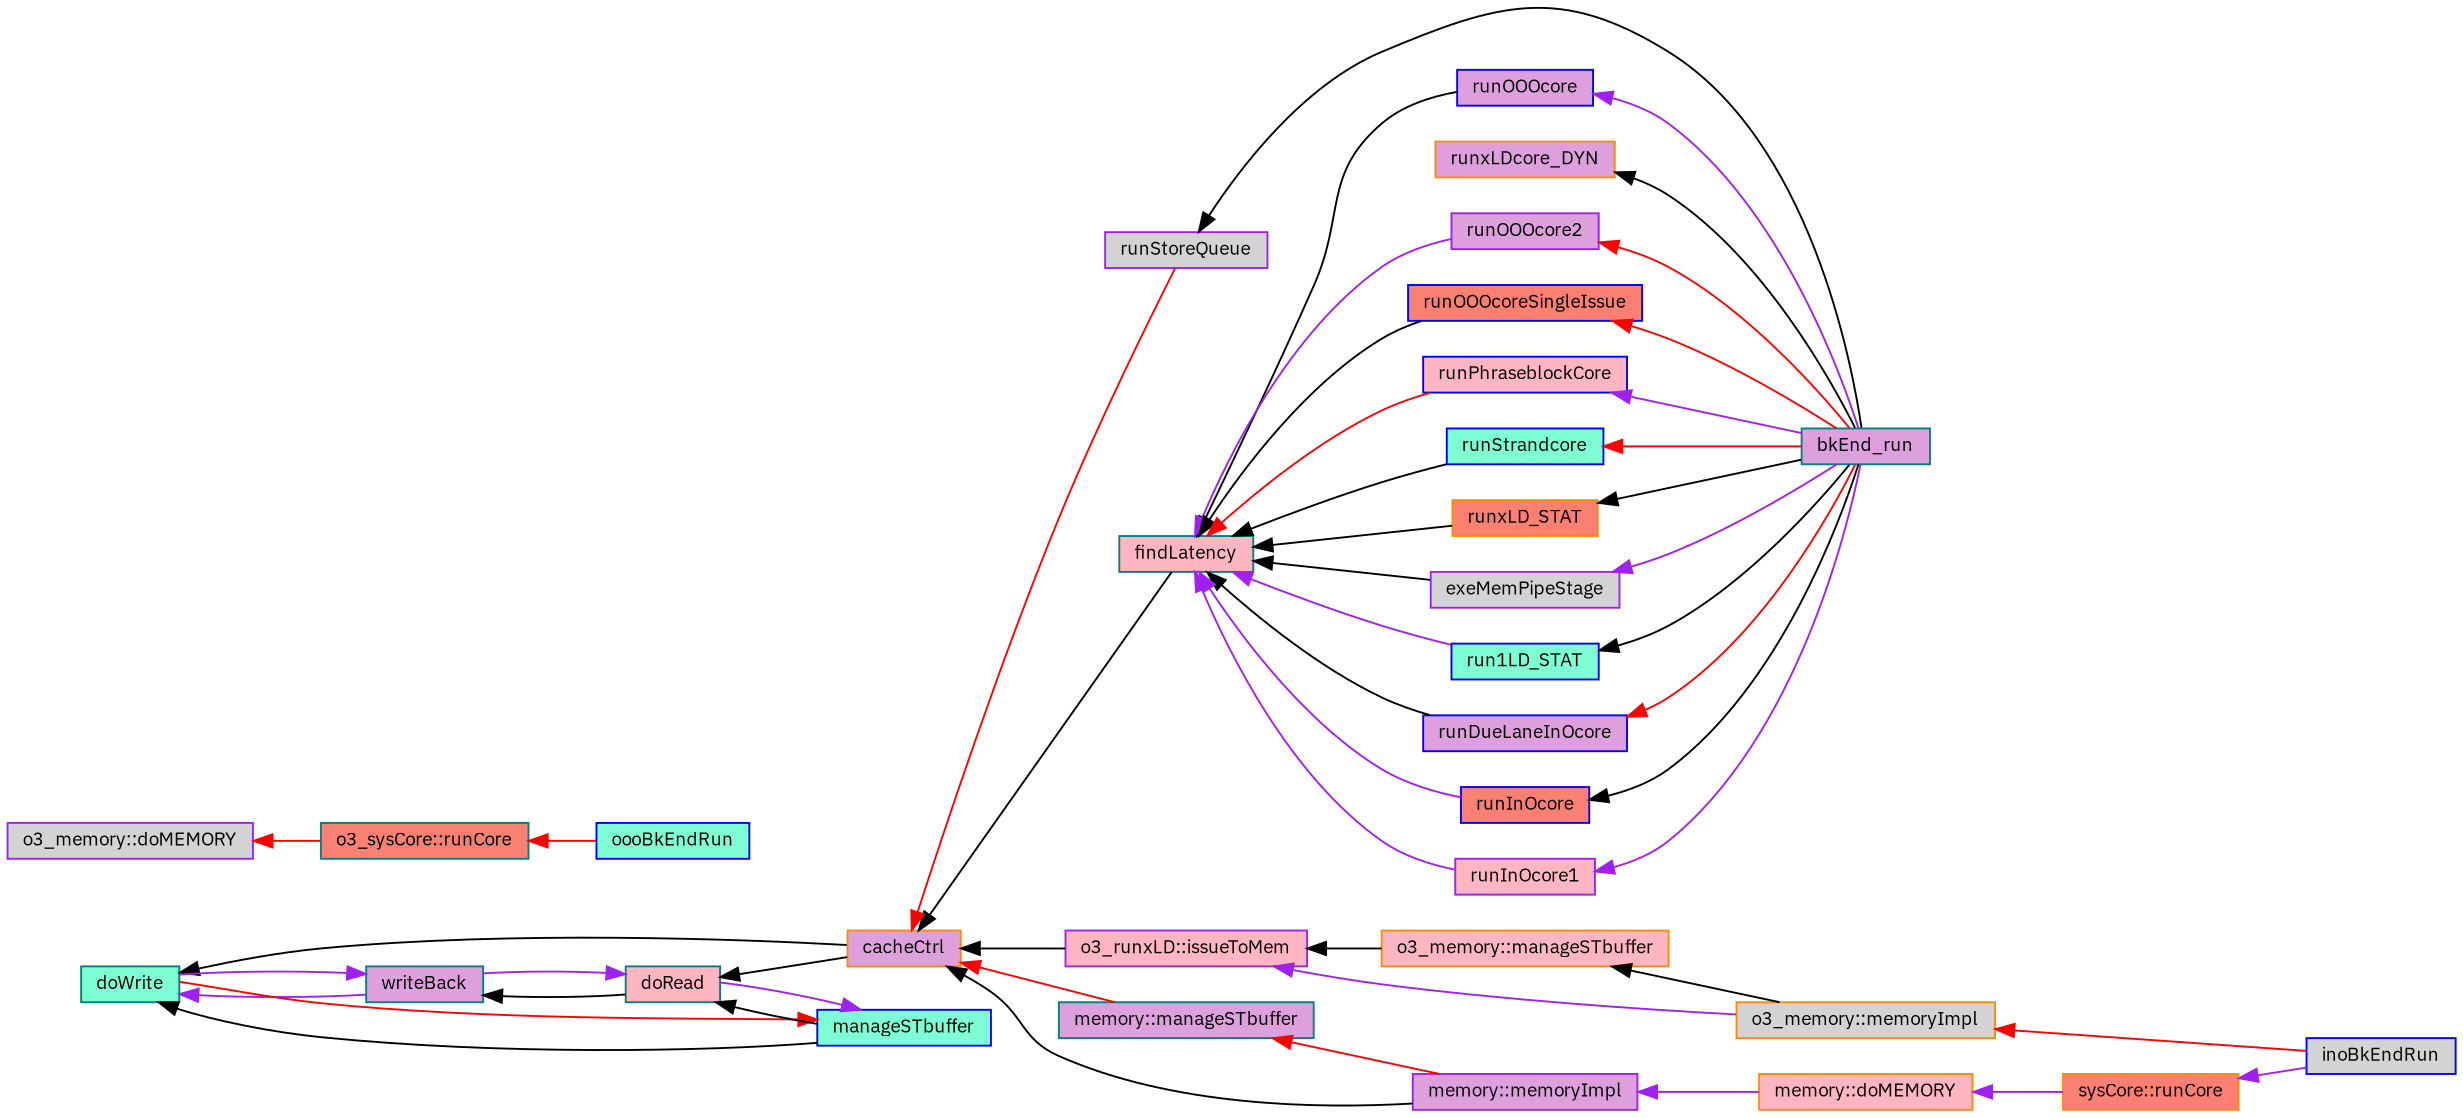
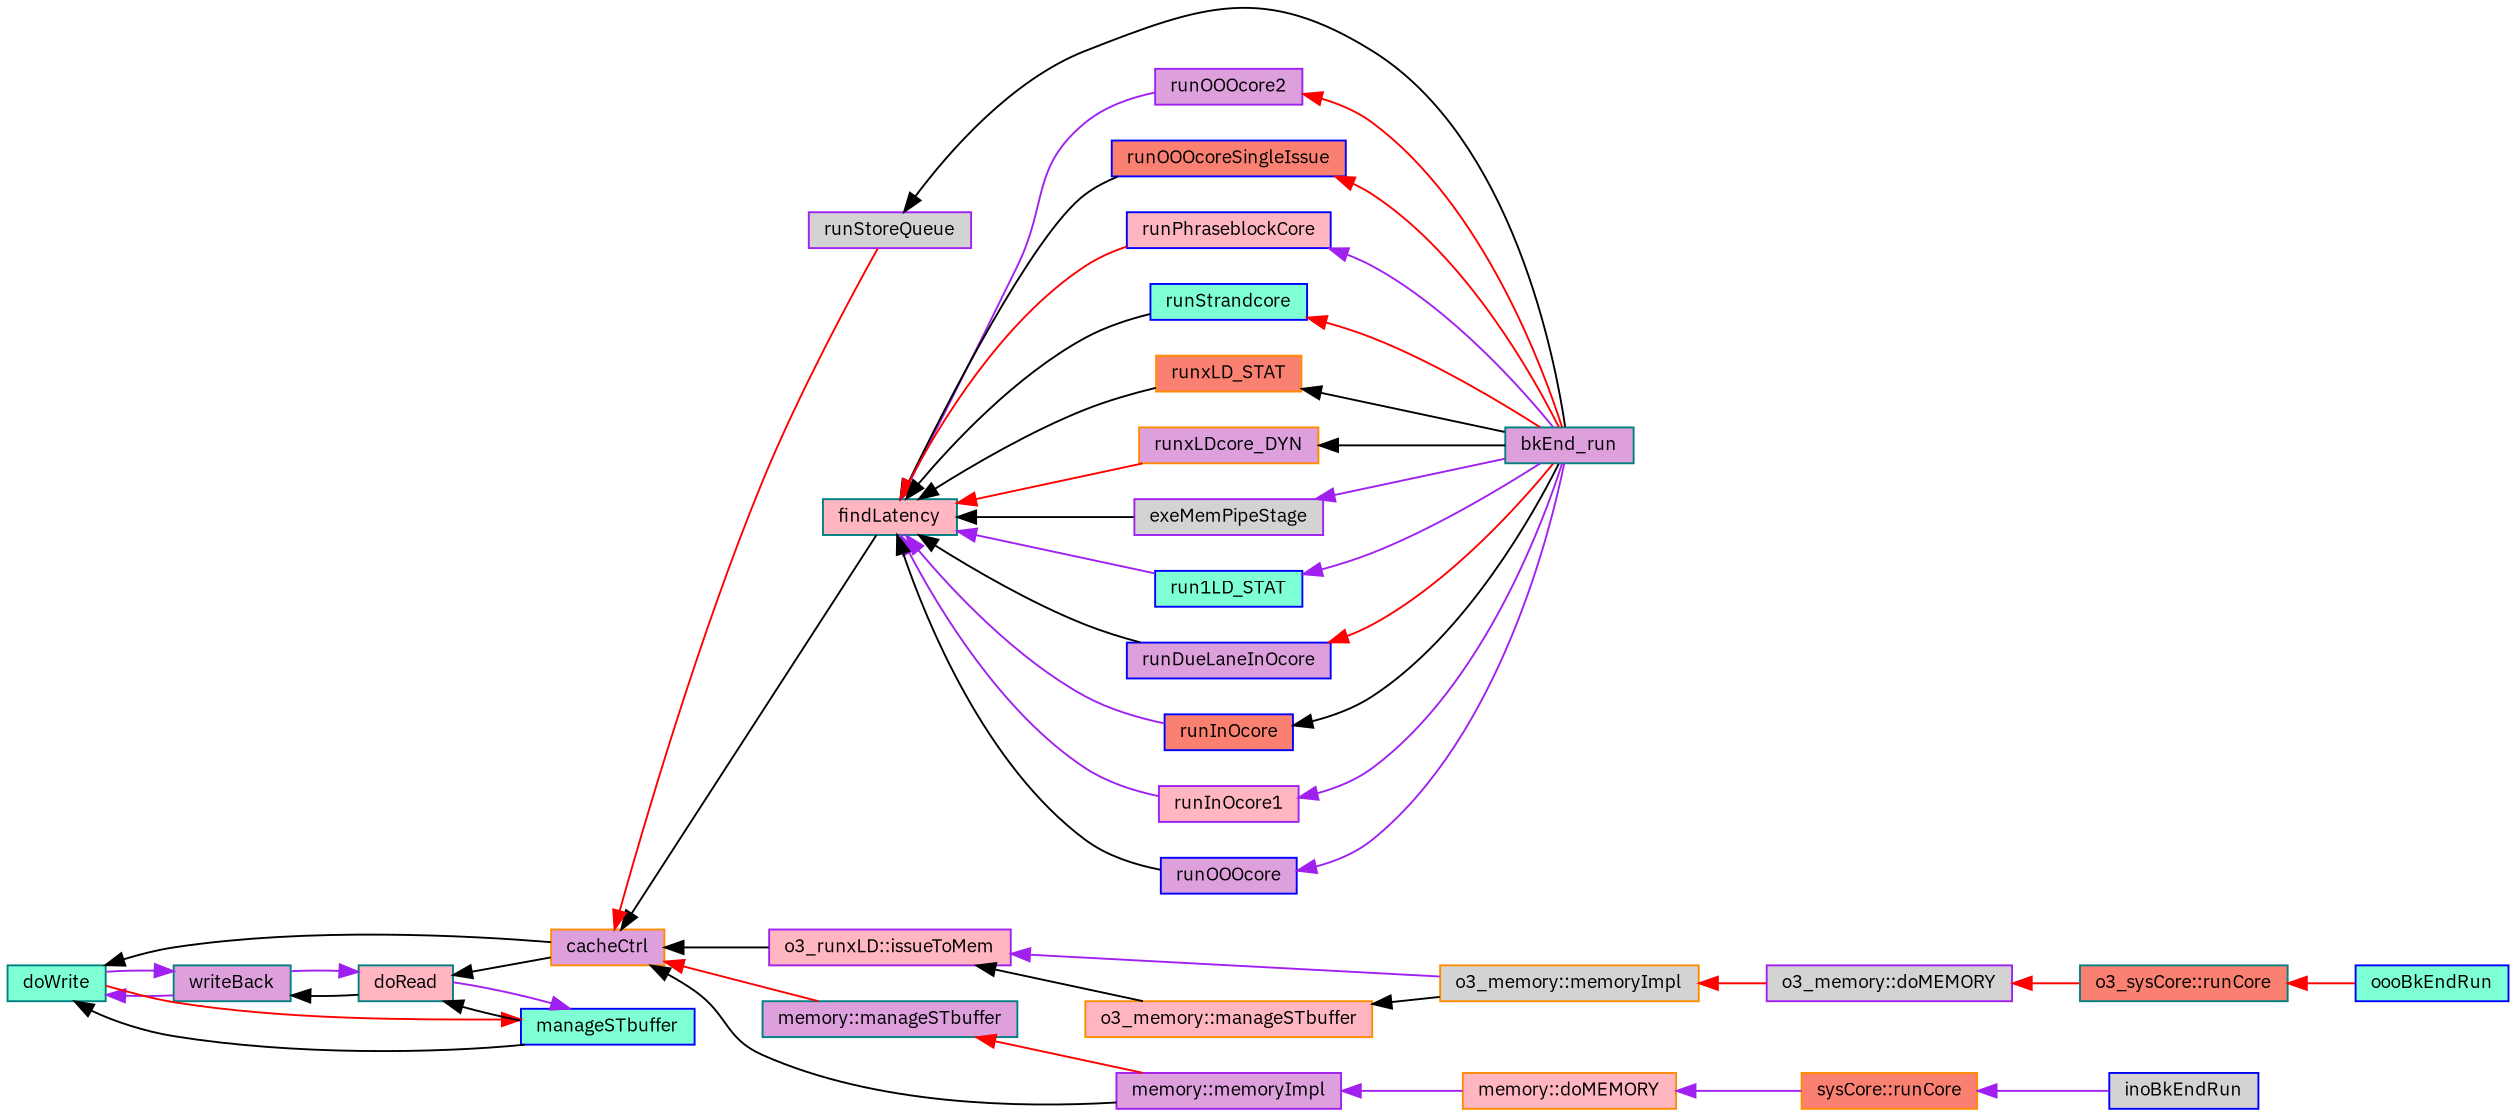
none -> (1059, 481)
(1746, 571) -> (1435, 524)
(2160, 1041) -> (1742, 983)
